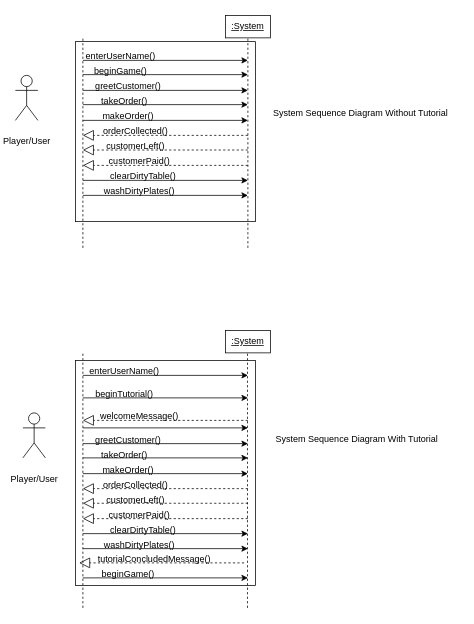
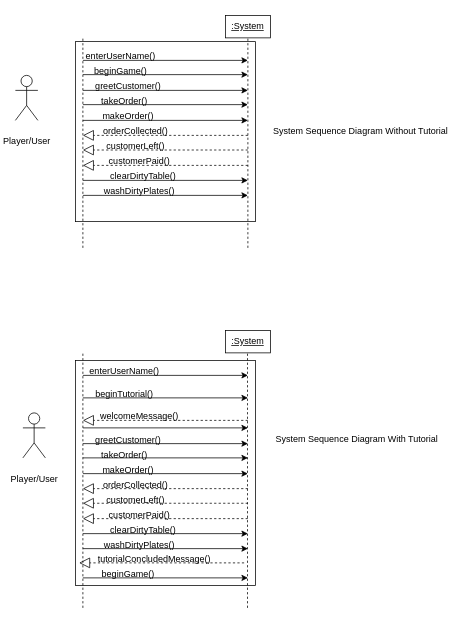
(360, 113) -> (360, 132)
